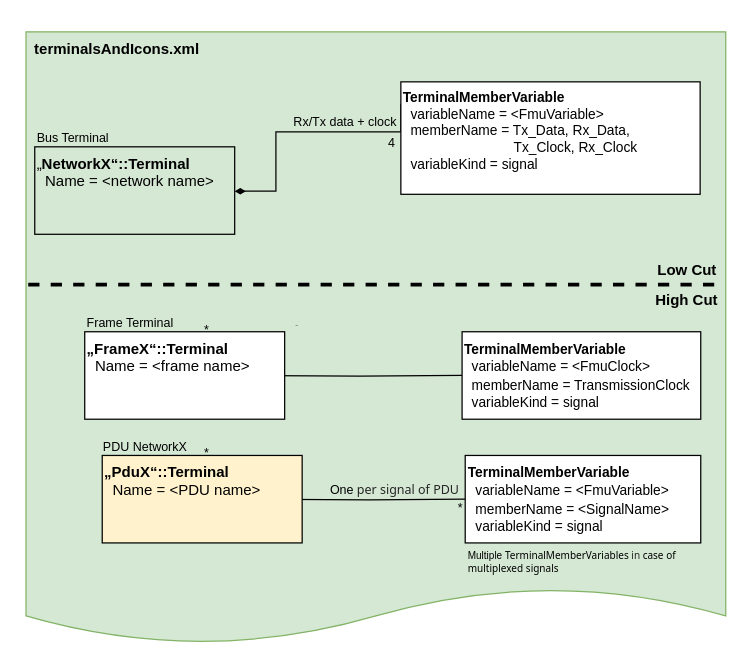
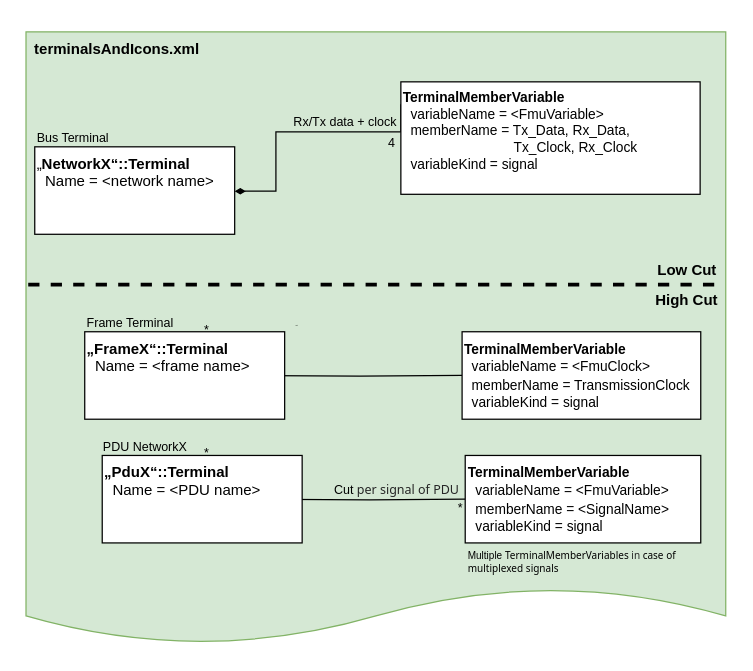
(134, 191) -> (134, 191)
(396, 489) -> (396, 489)
(202, 499) -> (202, 499)
